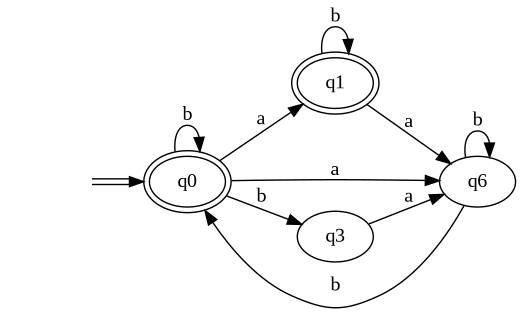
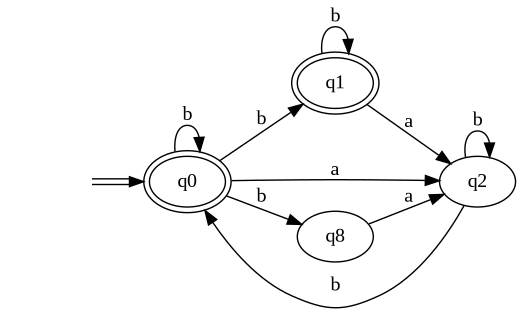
(261, 119) -> (261, 119)
(478, 182) -> (478, 182)
(335, 237) -> (335, 237)
